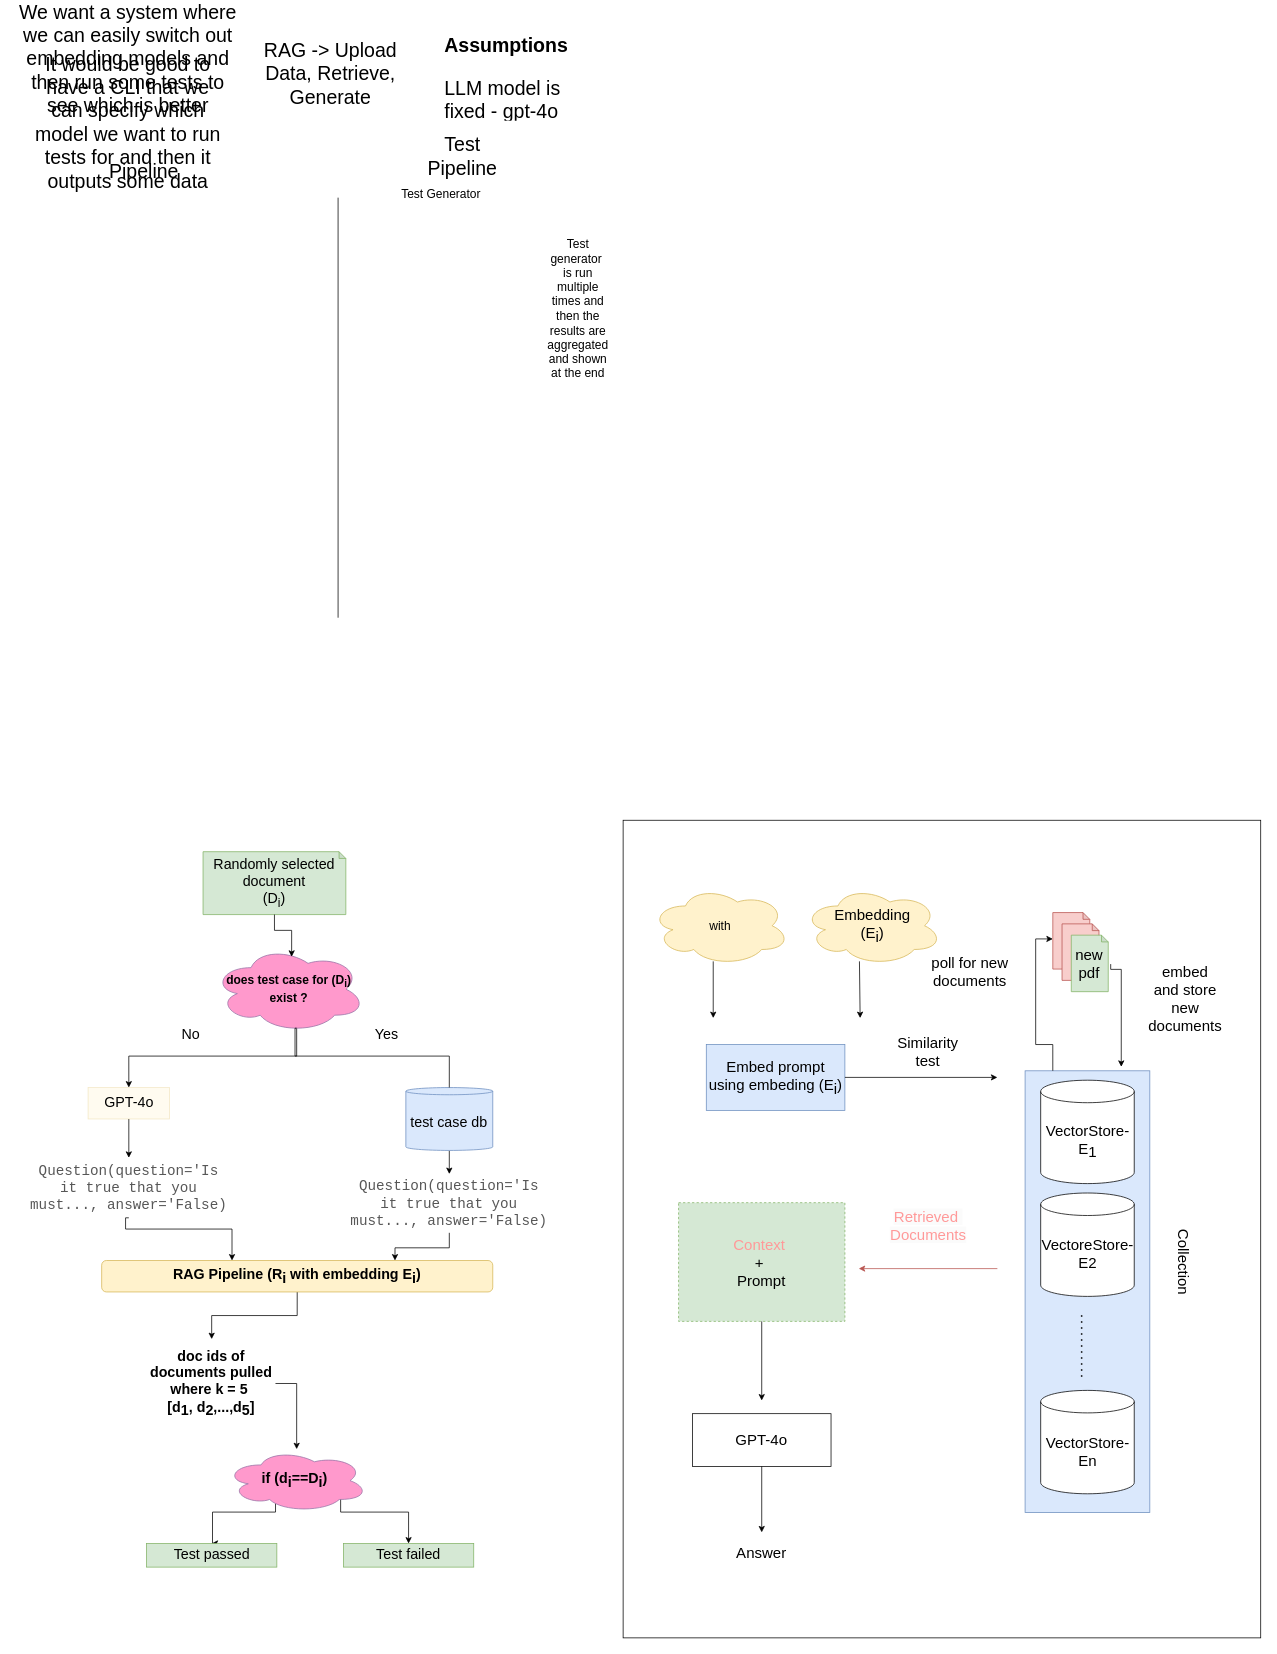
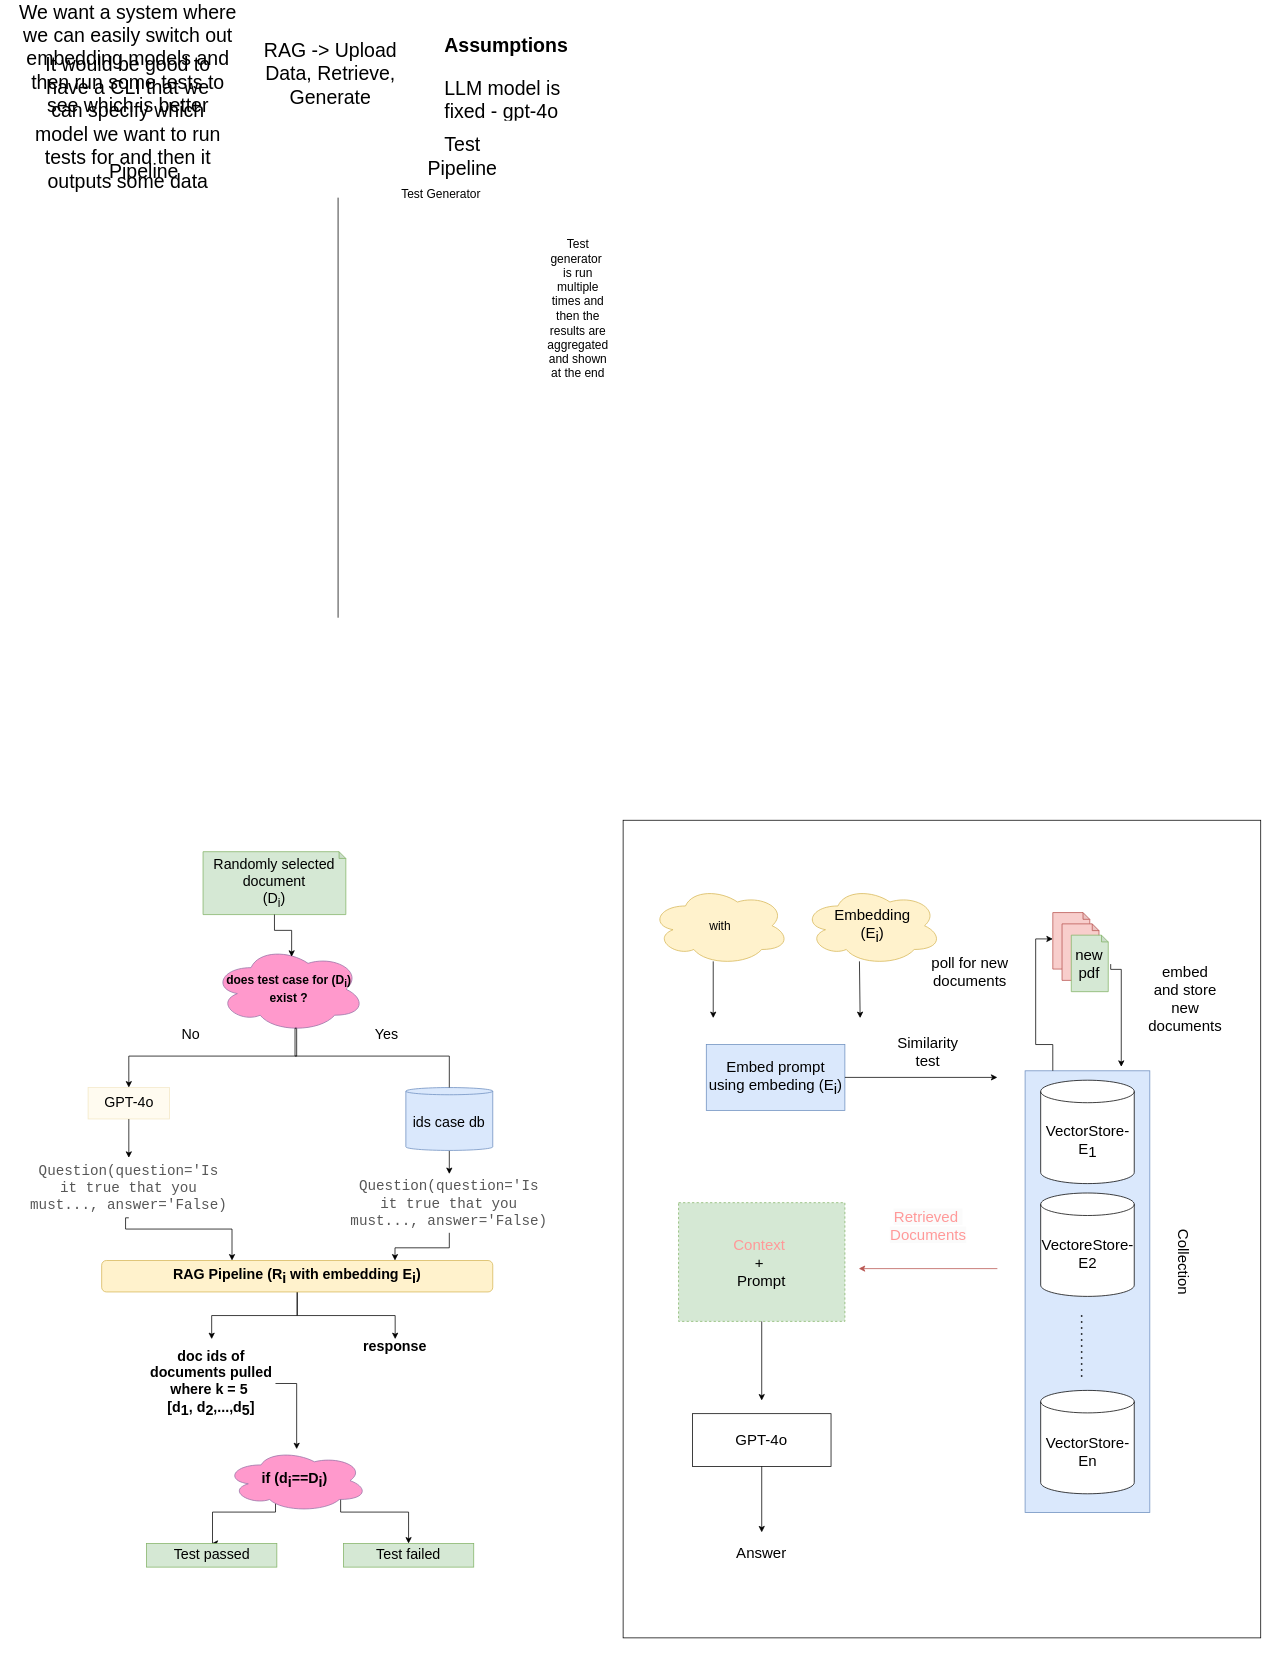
(449, 1122) -> (449, 1122)
none -> (356, 1315)
none -> (395, 1347)
